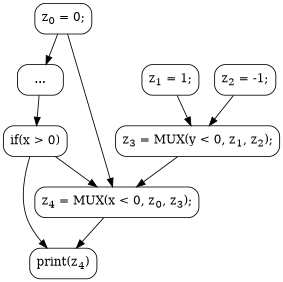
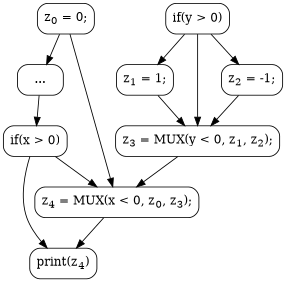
none -> (198, 19)
